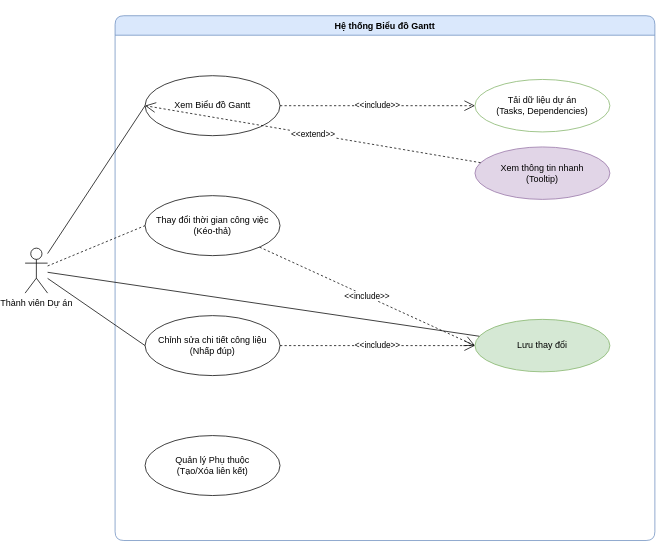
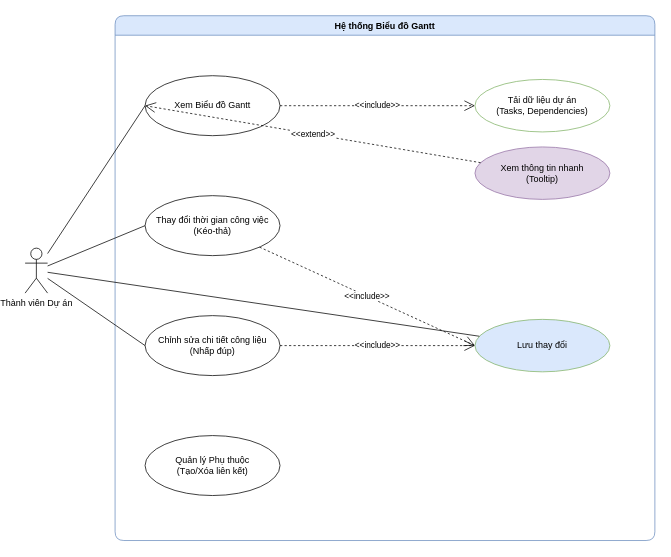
(96, 246) -> (96, 246)
(543, 345) -> (543, 345)
